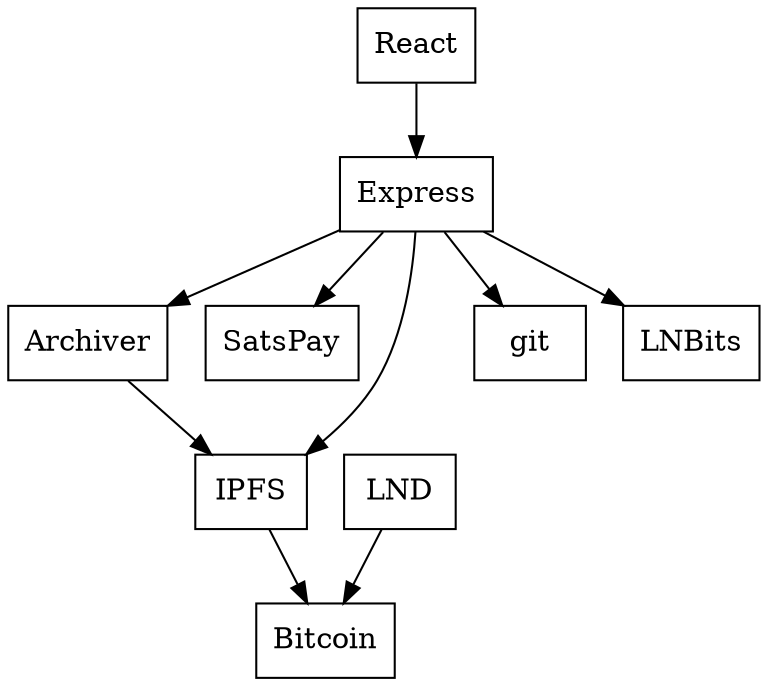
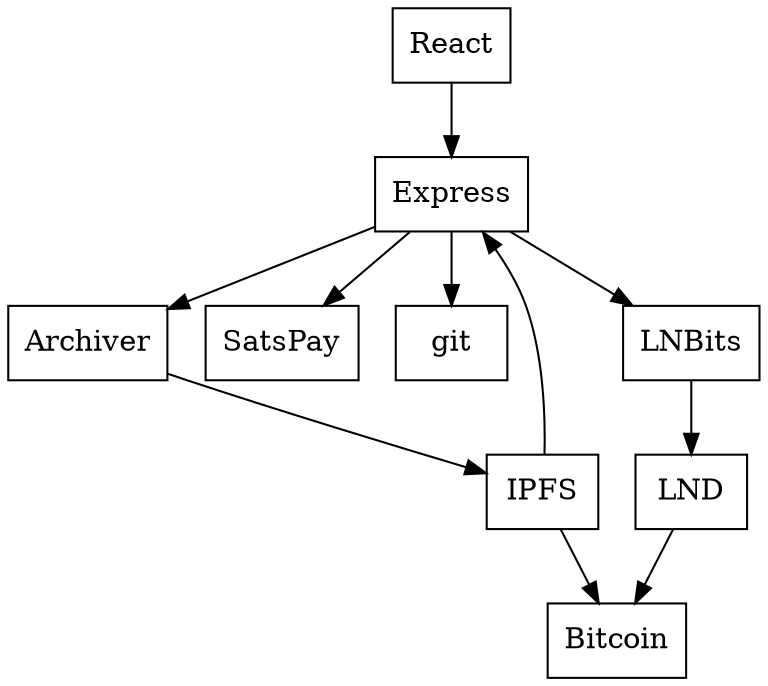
(392, 348) -> (537, 347)
none -> (691, 407)
